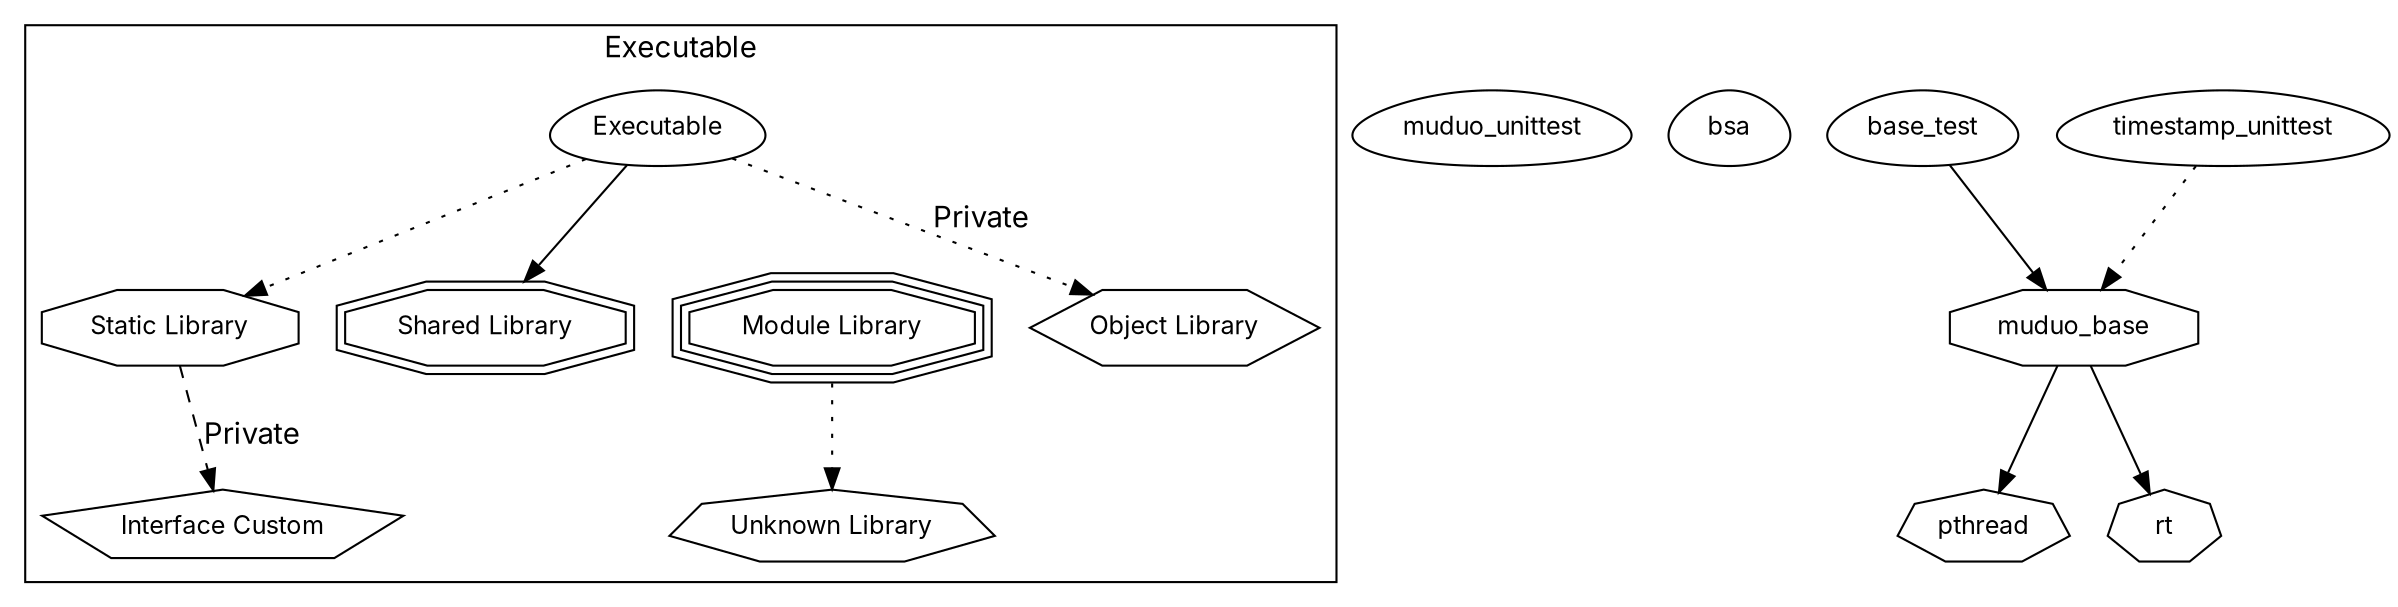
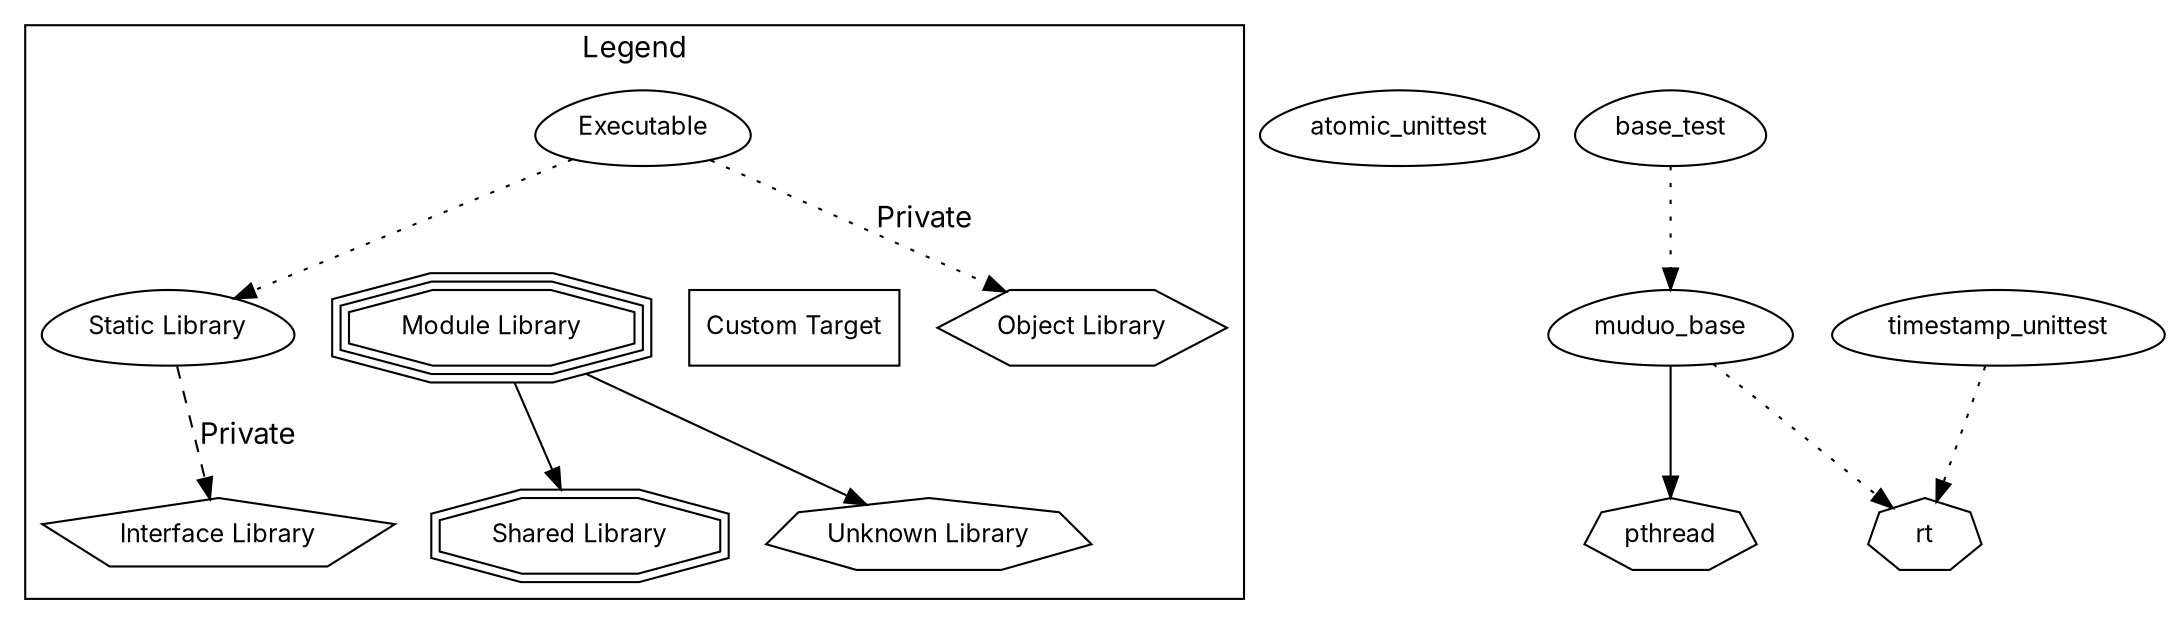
(681, 49) -> (635, 49)
(1492, 128) -> (1400, 128)
(1729, 128) -> none
(583, 215) -> (534, 426)
(1991, 219) -> (1671, 217)
(2155, 219) -> (1964, 424)
(170, 328) -> (168, 328)
none -> (794, 328)
(2074, 328) -> (1671, 328)
(2116, 420) -> (1795, 429)
(832, 426) -> (716, 435)
(223, 527) -> (219, 536)
